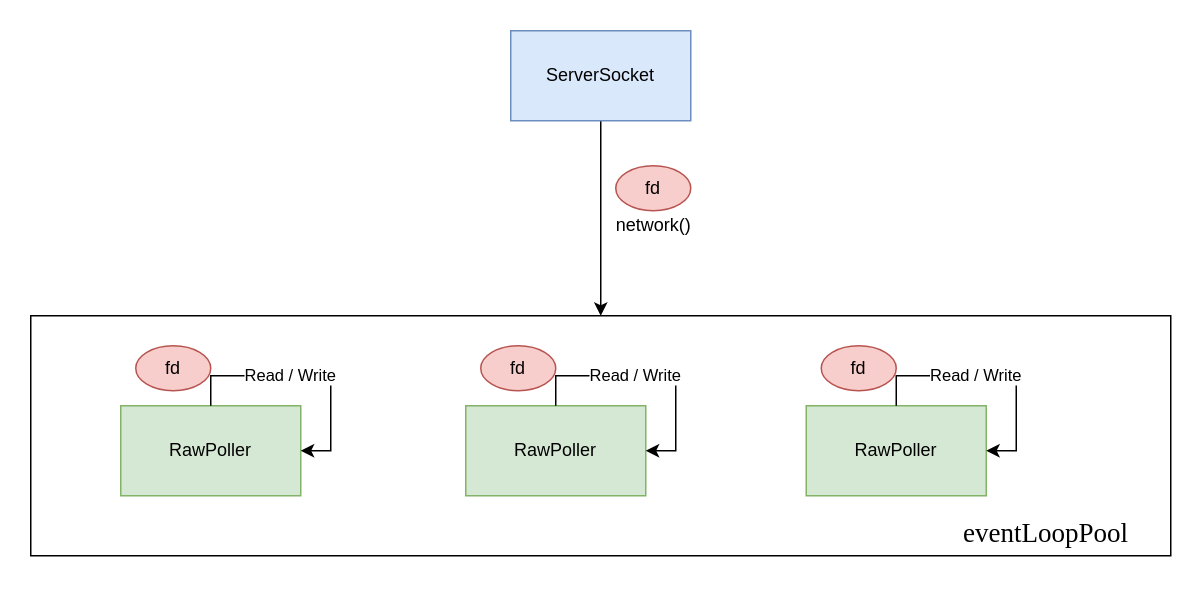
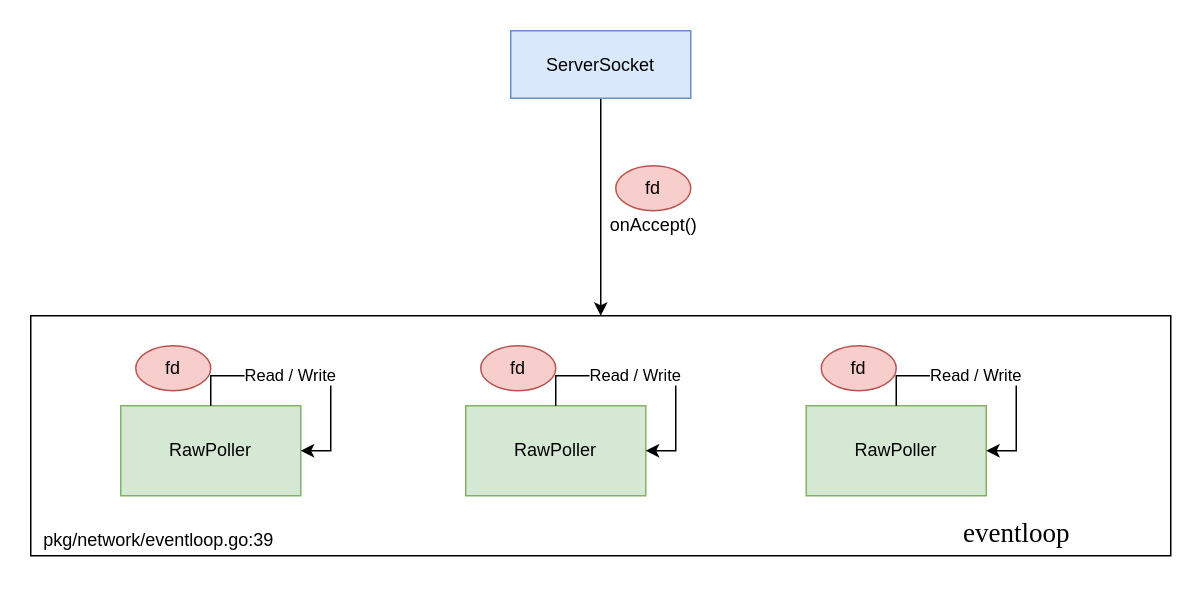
(601, 76) -> (601, 65)
(654, 226) -> (654, 226)
(1059, 507) -> (1028, 507)
none -> (158, 541)
